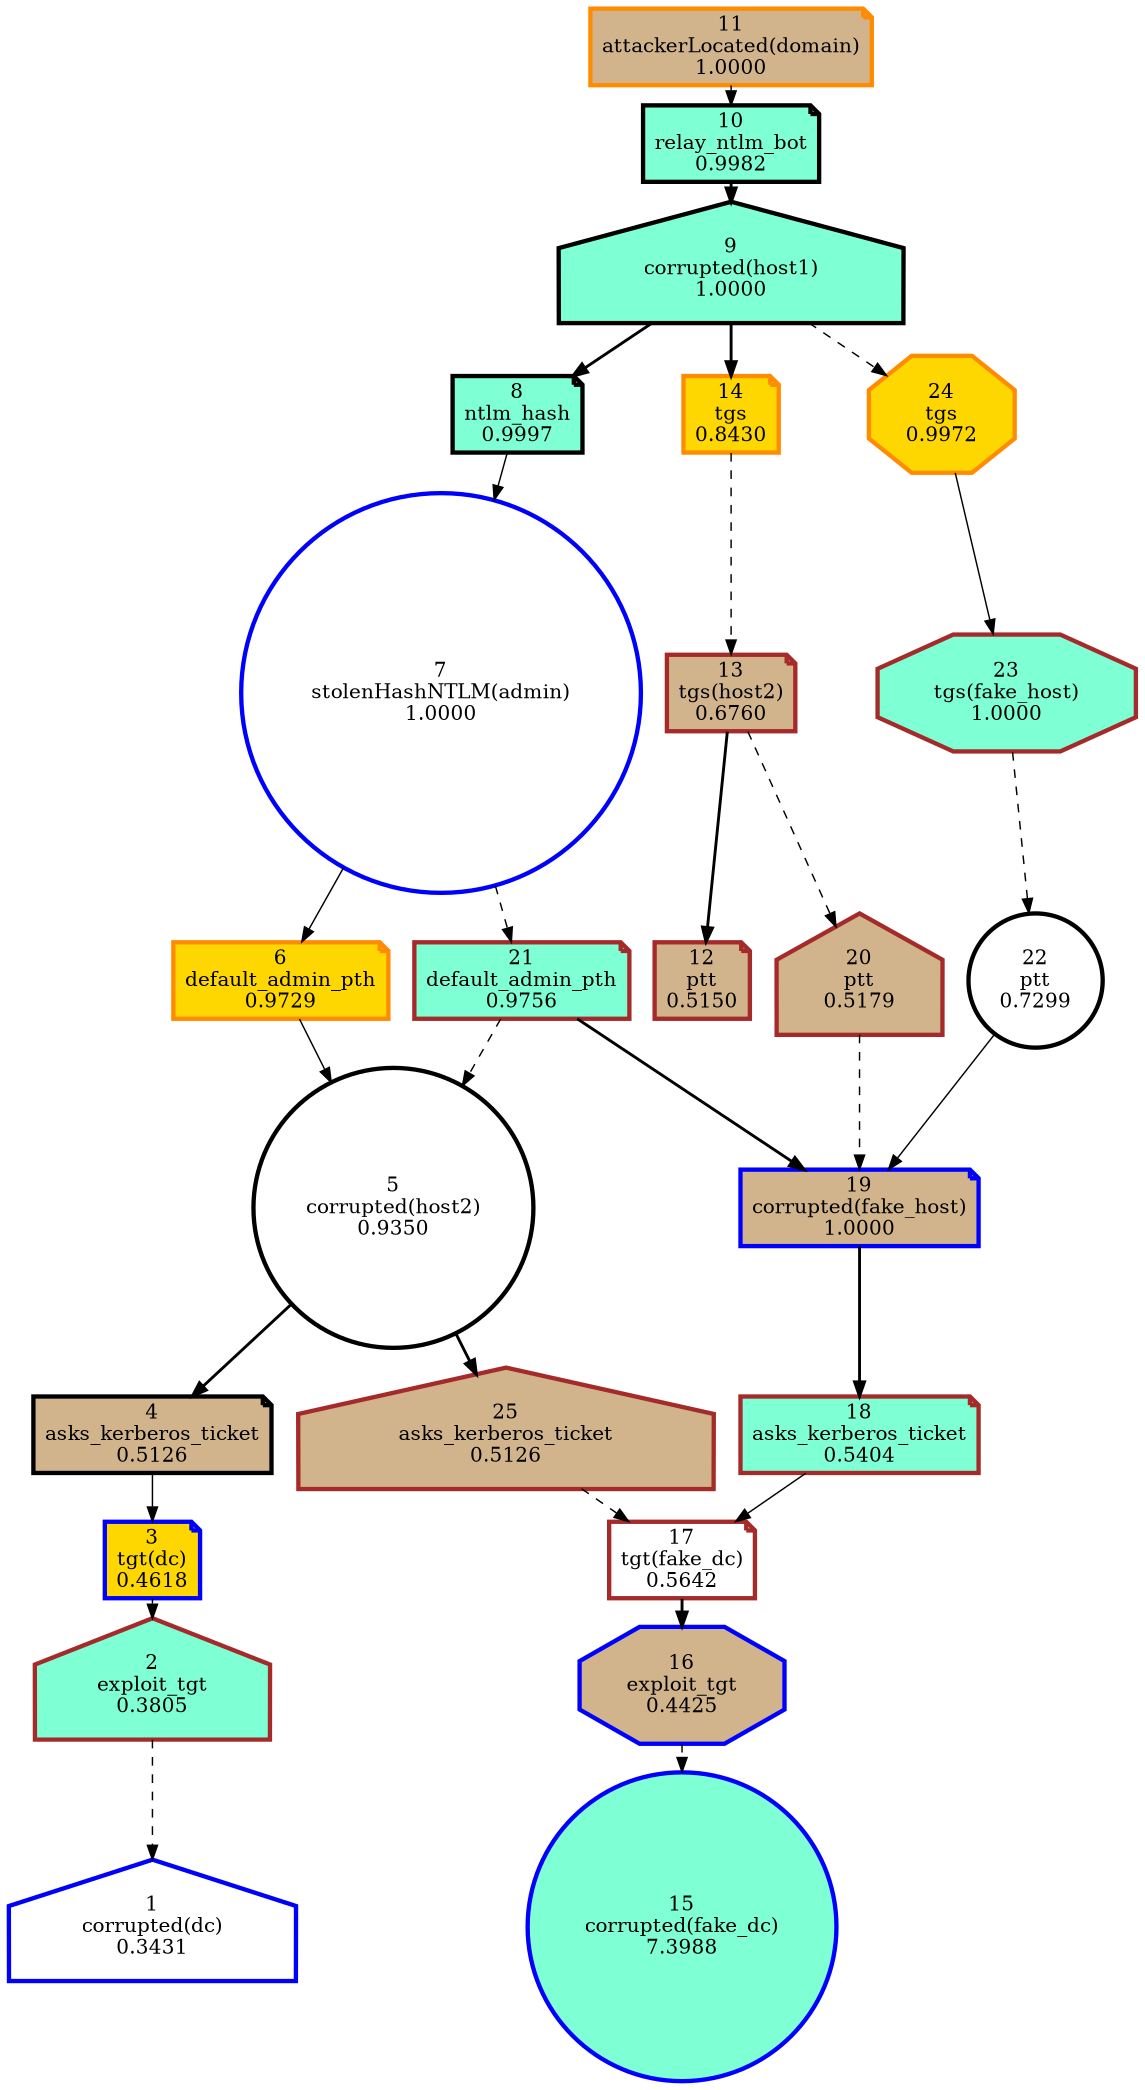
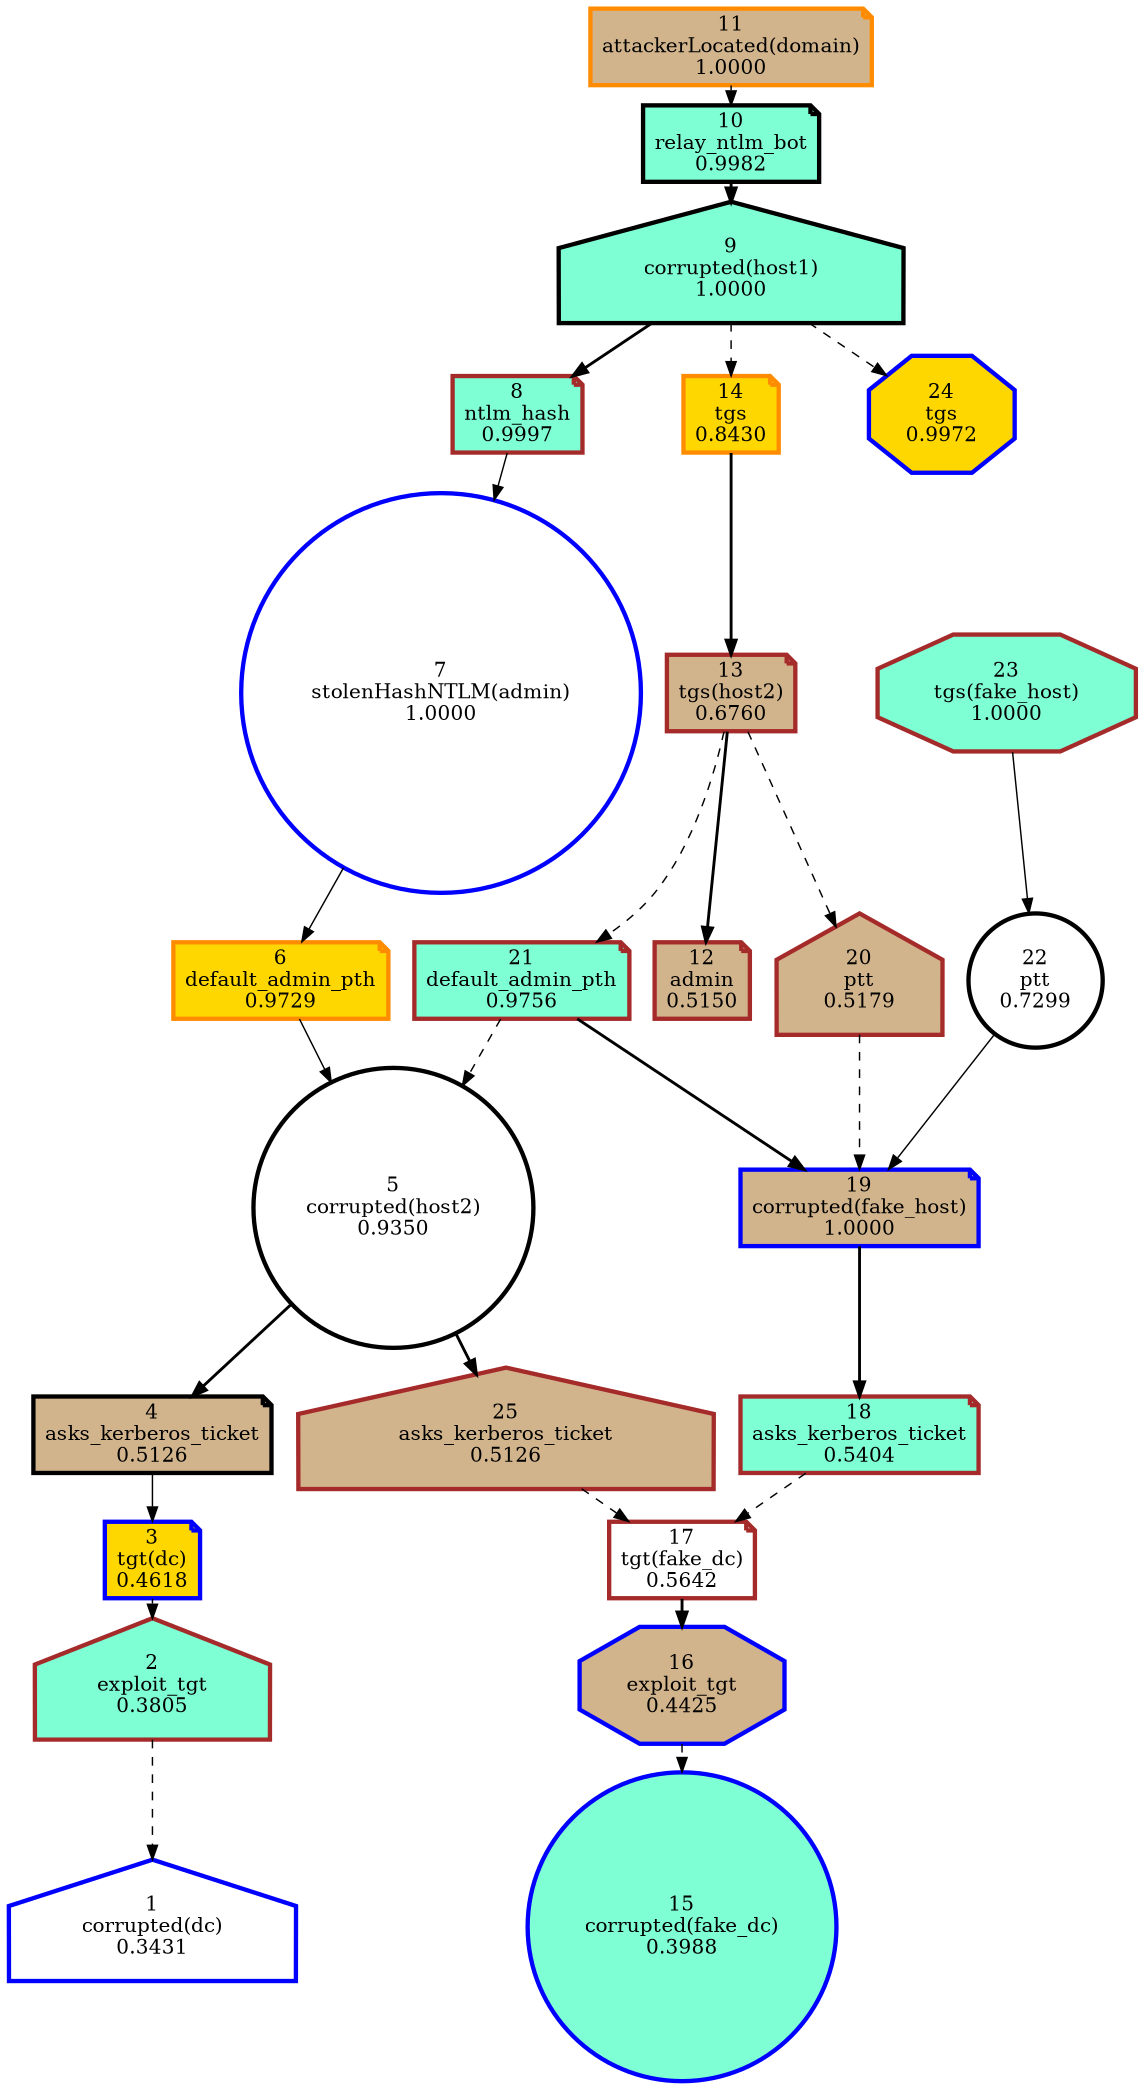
(731, 342) -> (731, 342)
(518, 414) -> (518, 414)
(942, 414) -> (942, 414)
(731, 546) -> (731, 546)
(973, 546) -> none
(1020, 825) -> (1020, 825)
(501, 907) -> (685, 844)
(702, 981) -> (702, 981)
(777, 1493) -> (777, 1493)
(682, 1927) -> (682, 1927)
